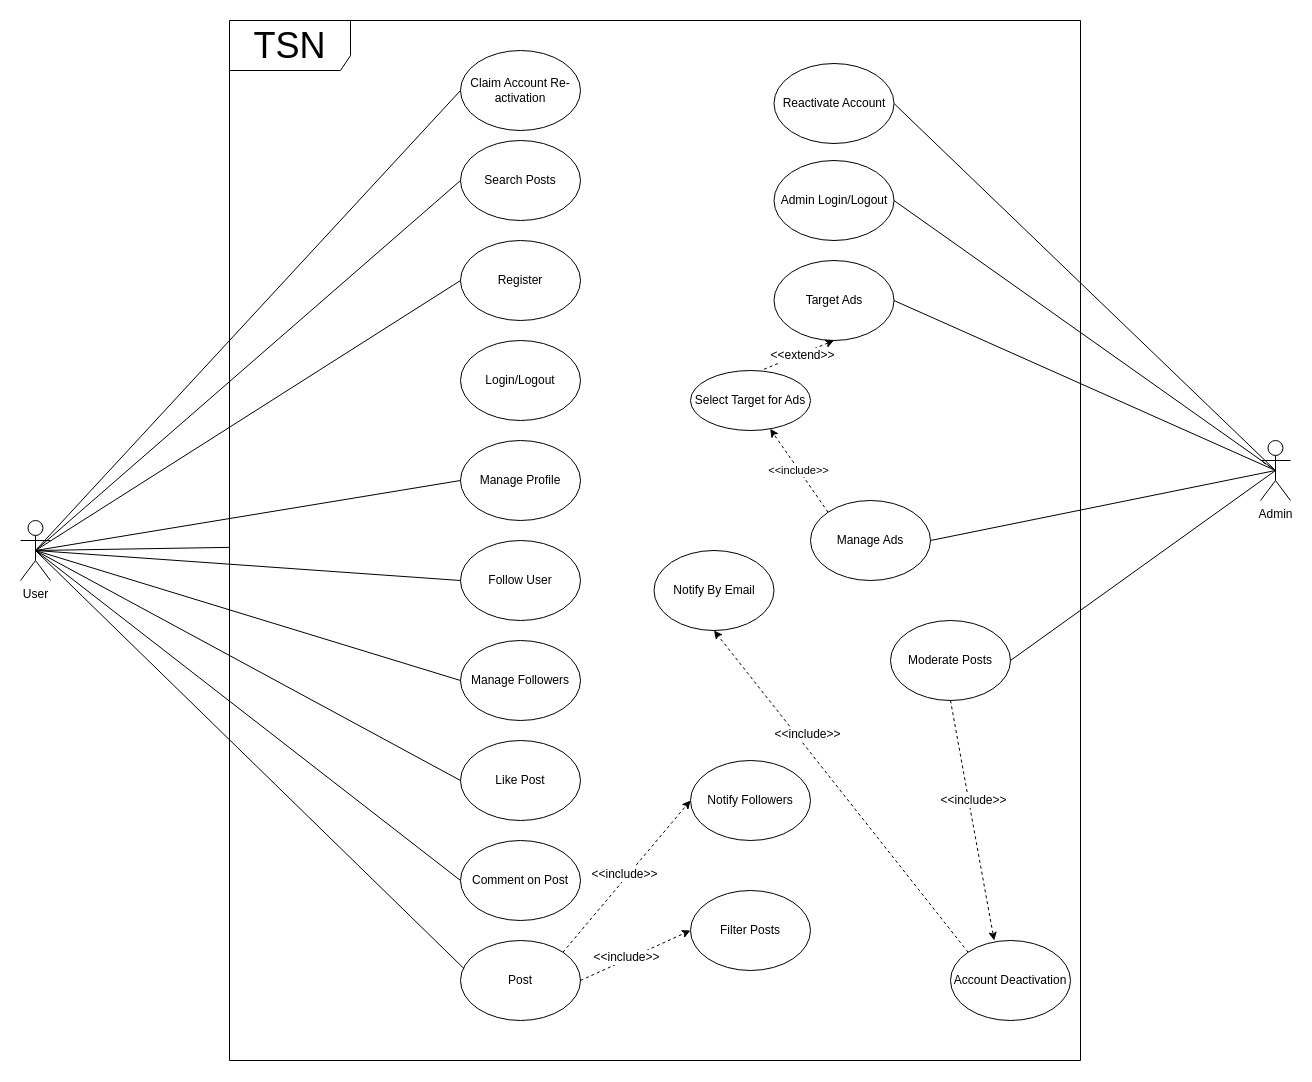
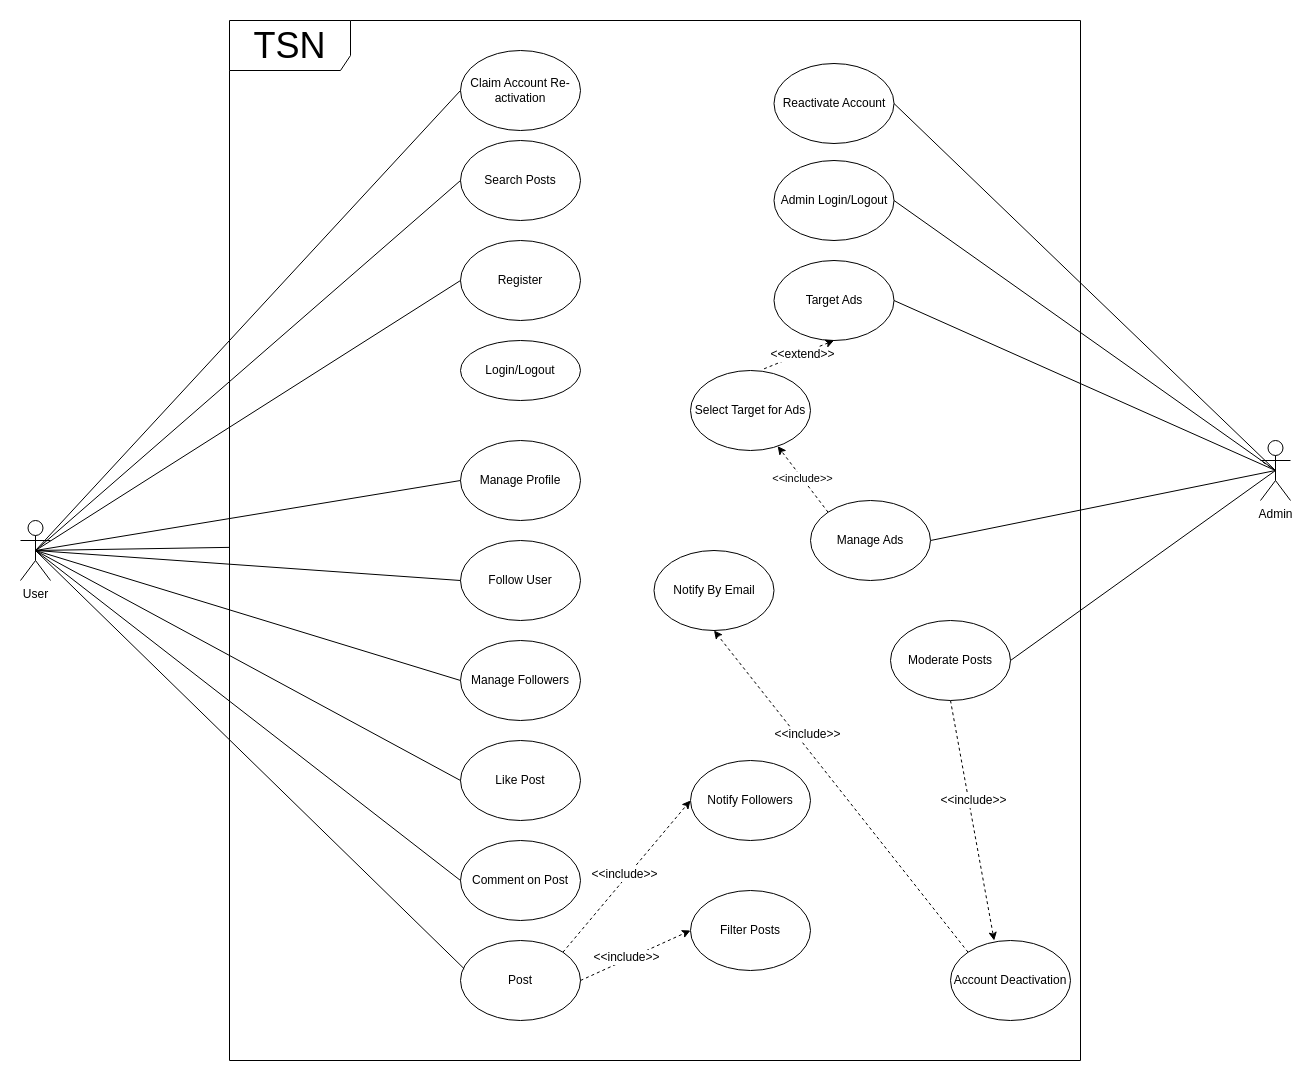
(521, 381) -> (521, 371)
(751, 401) -> (751, 411)
